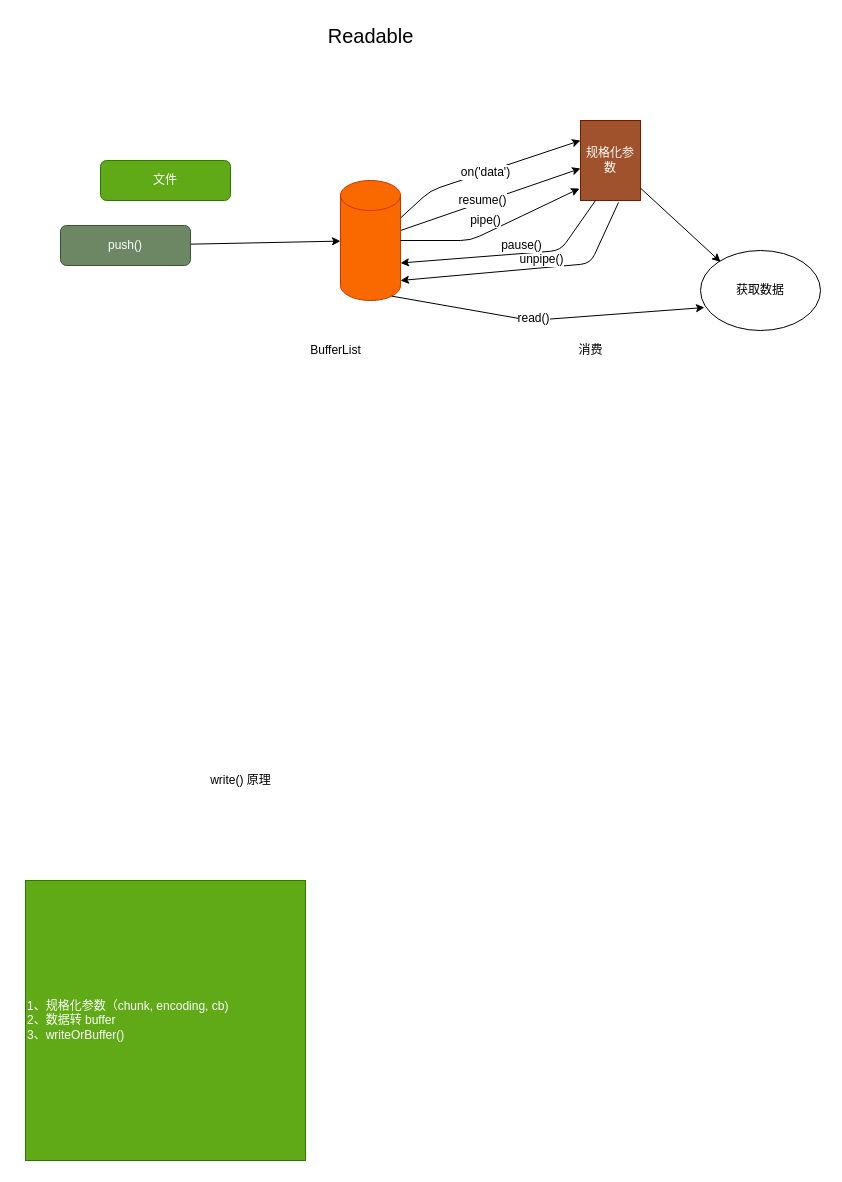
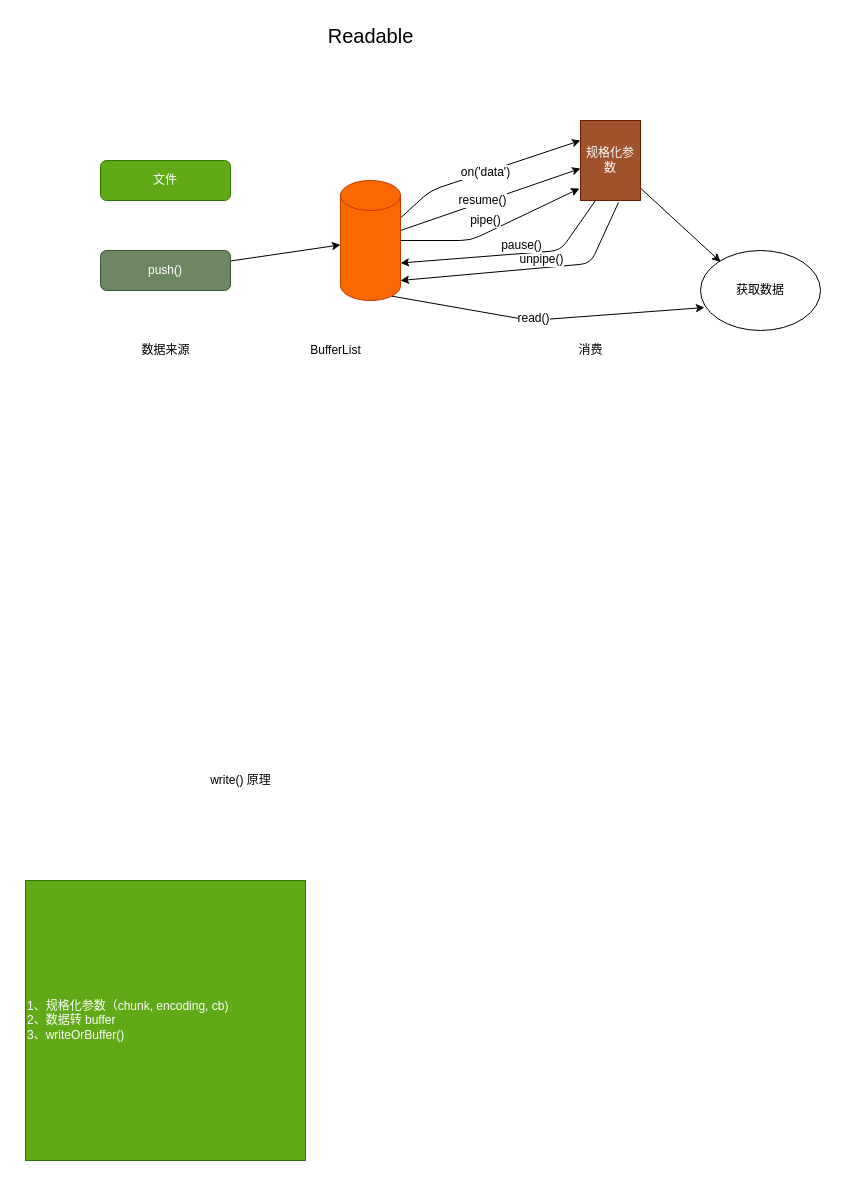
(126, 246) -> (166, 271)
none -> (166, 351)
